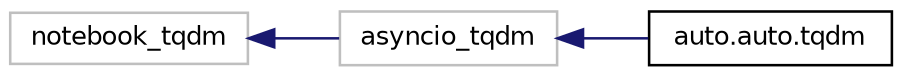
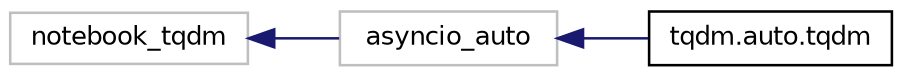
(448, 38) -> (448, 38)
(770, 38) -> (770, 38)
